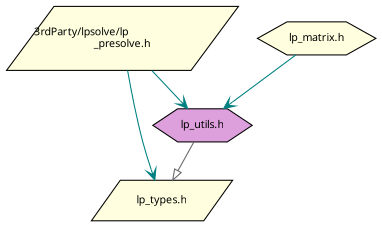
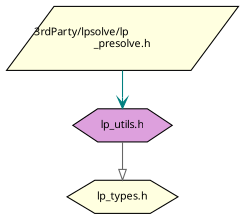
(317, 38) -> none
(138, 121) -> none
(162, 201) -> (123, 197)
